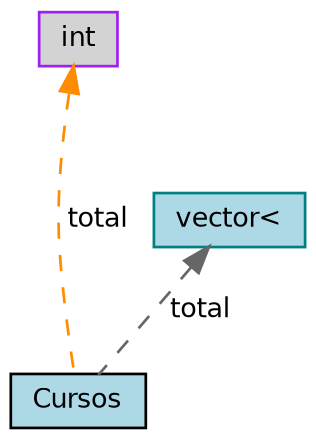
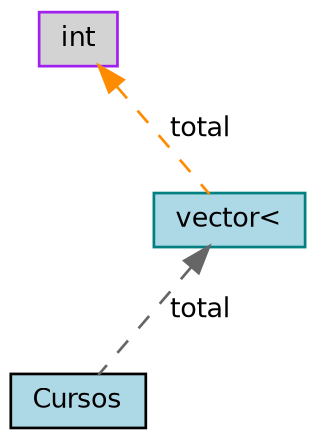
(59, 234) -> (163, 140)
